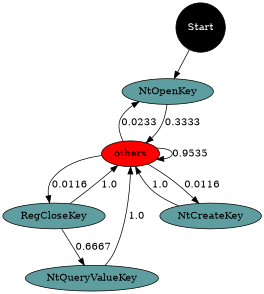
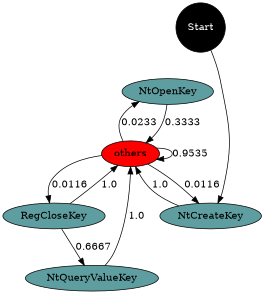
(183, 61) -> (228, 123)
